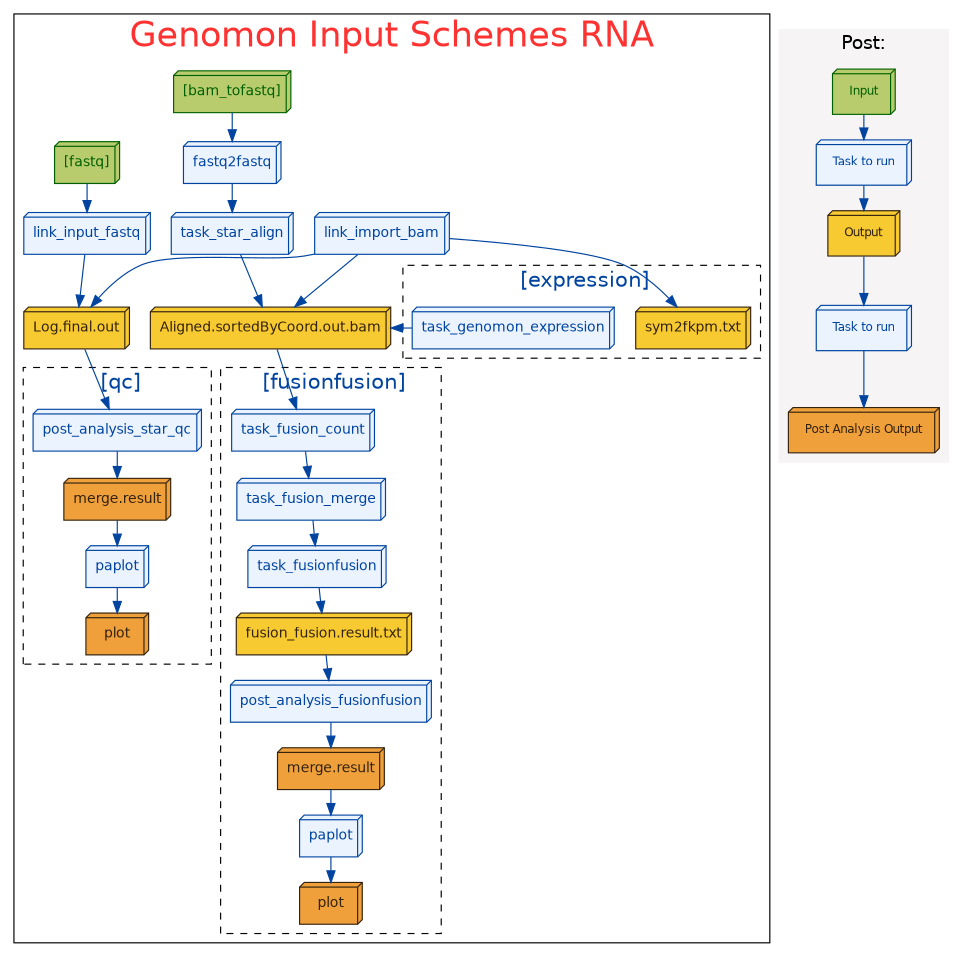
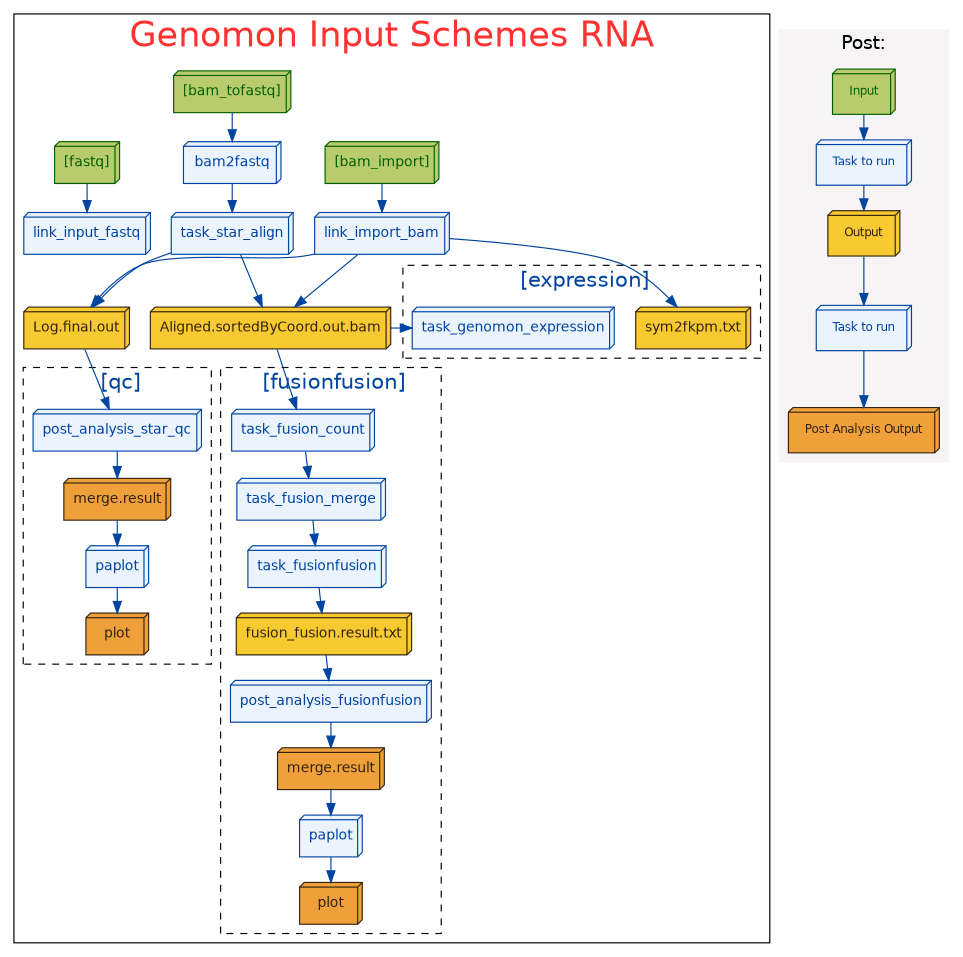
(232, 163) -> (232, 163)
none -> (382, 163)
(83, 275) -> (133, 270)
(407, 328) -> (396, 328)
